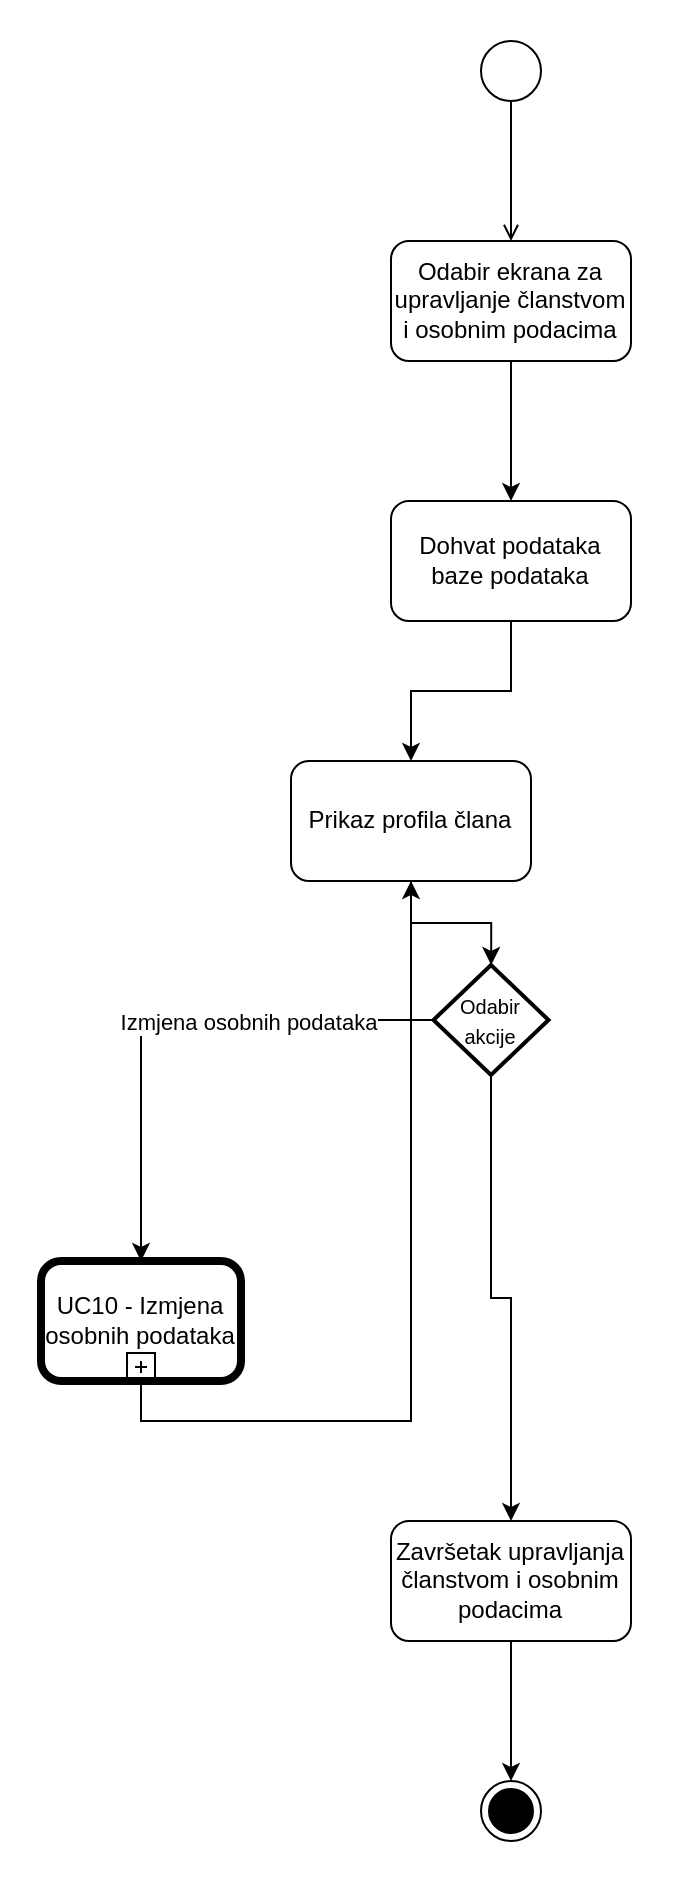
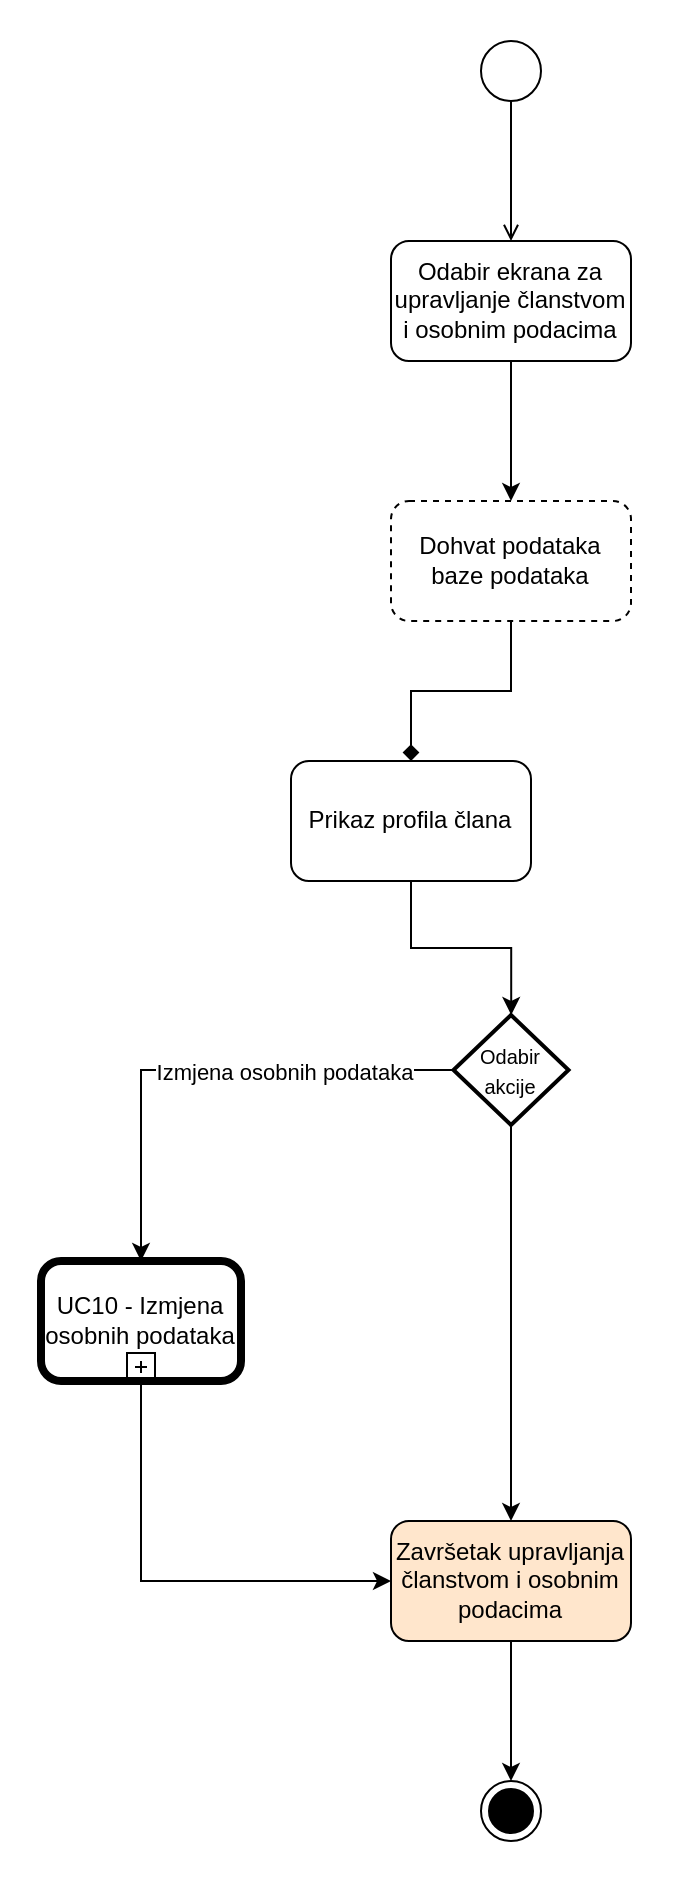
(511, 561) -> (511, 561)
(411, 746) -> (411, 745)
(491, 1020) -> (511, 1070)
(411, 1323) -> (178, 1581)
(511, 1581) -> (511, 1581)
